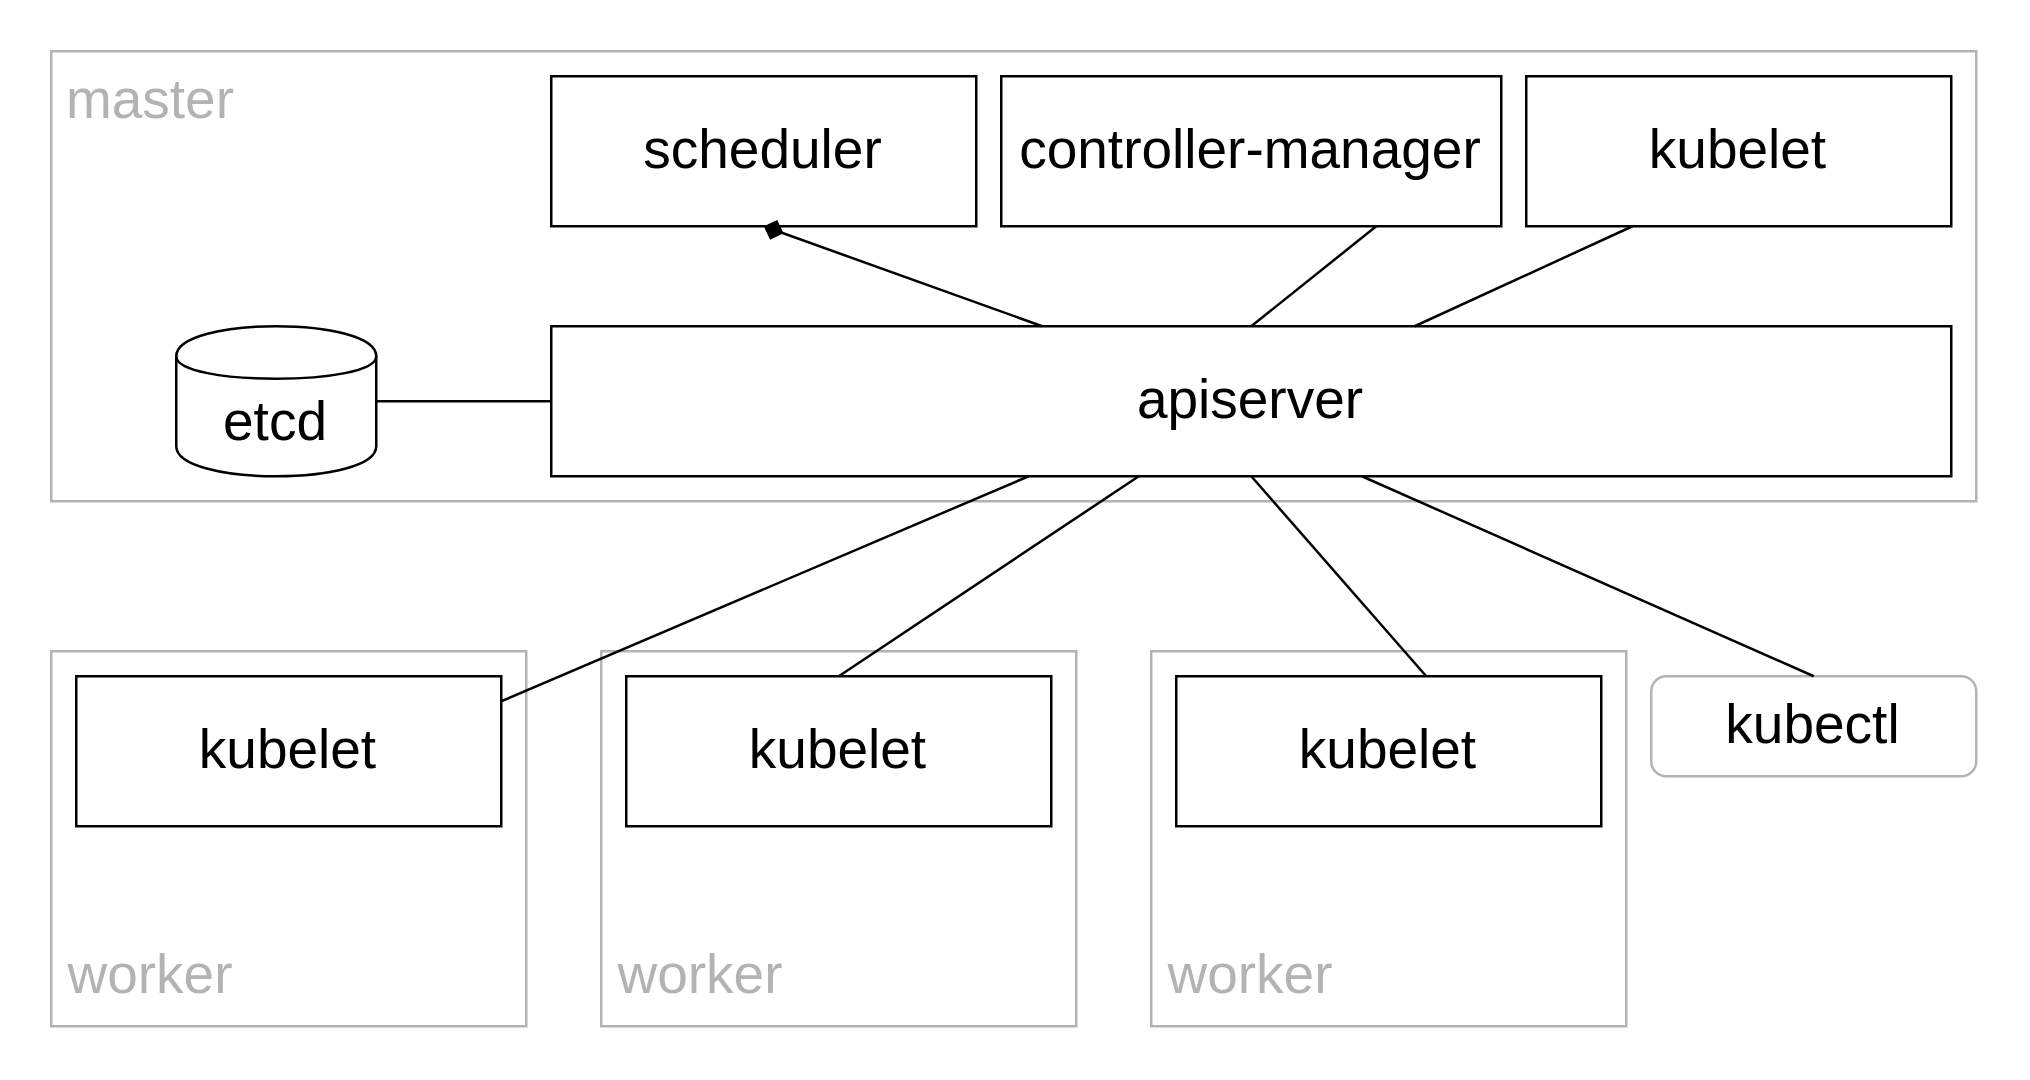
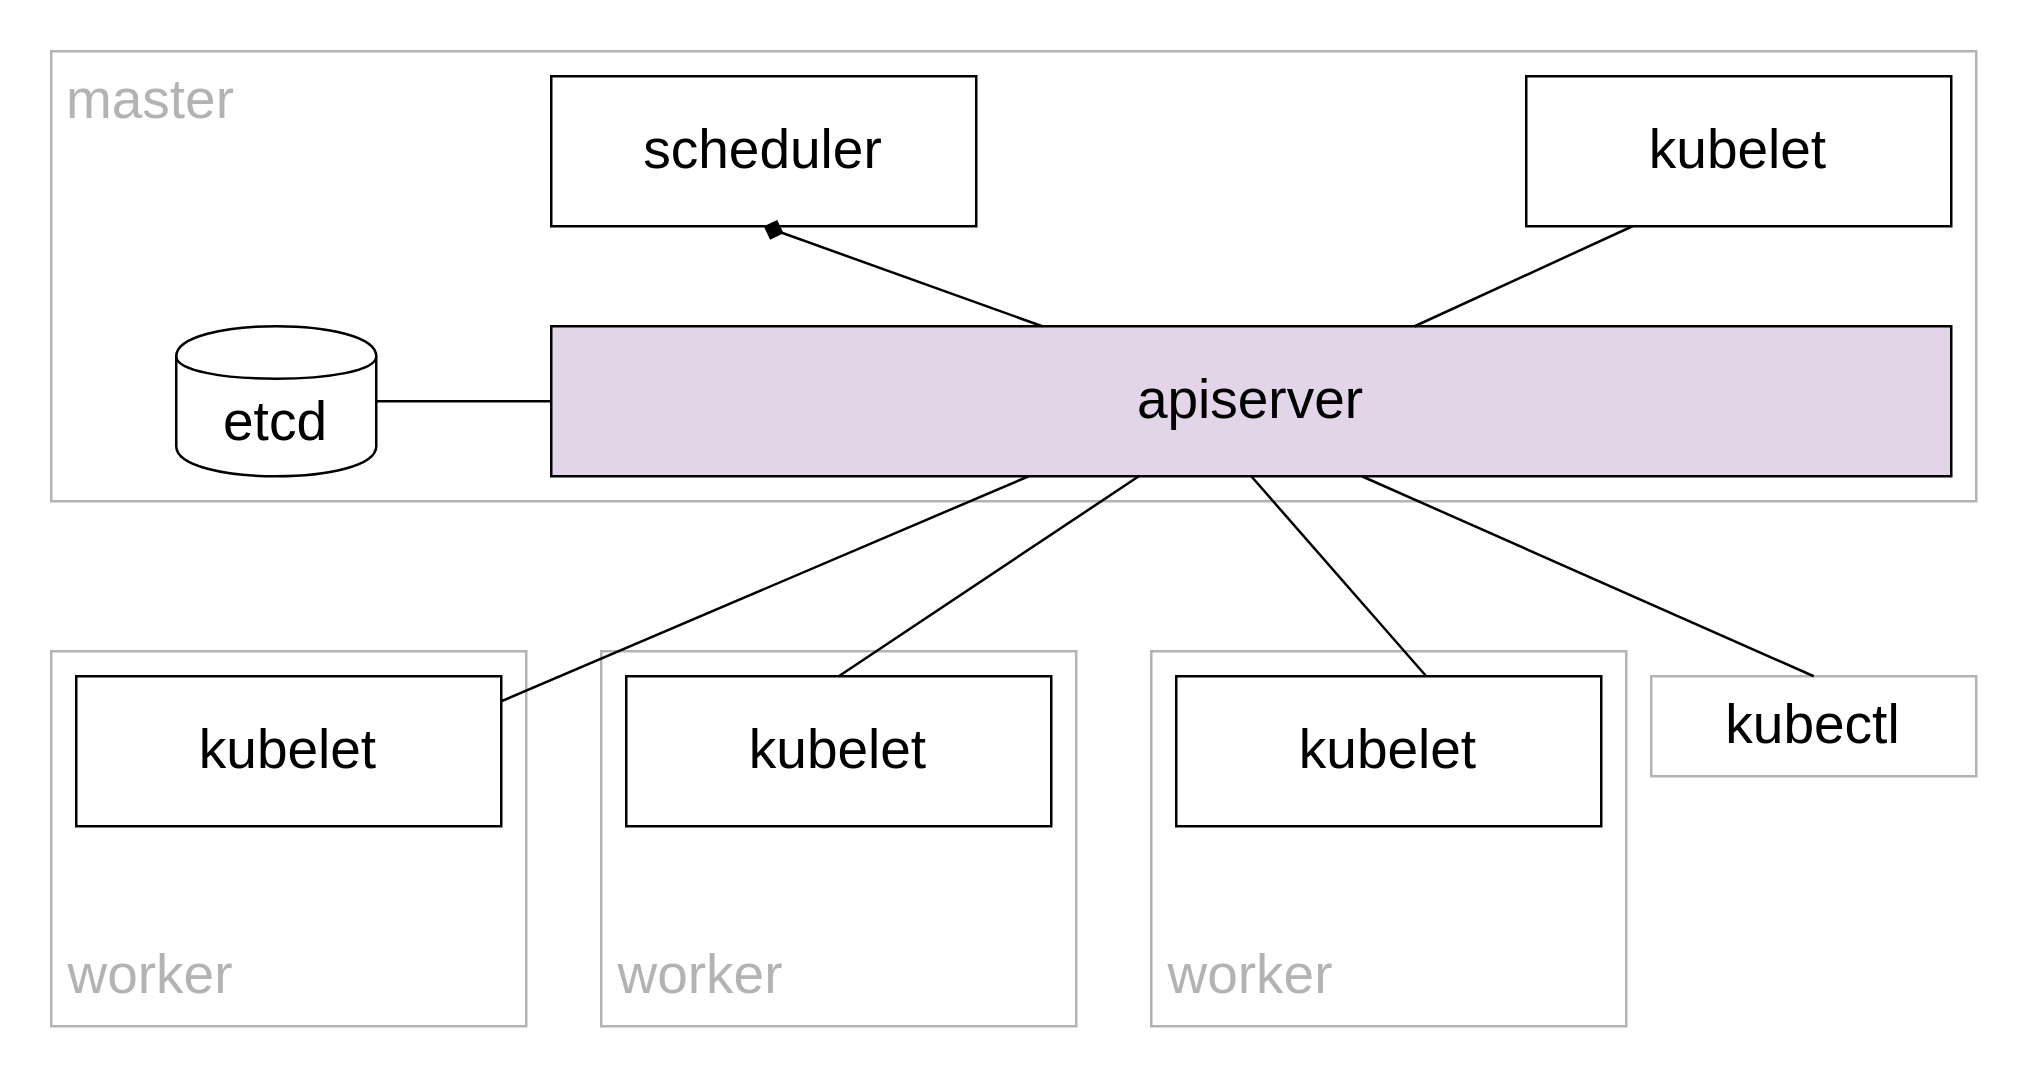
(1251, 151) -> none
(1314, 276) -> none
(1251, 401) -> (1251, 401)
(1814, 726) -> (1814, 726)
